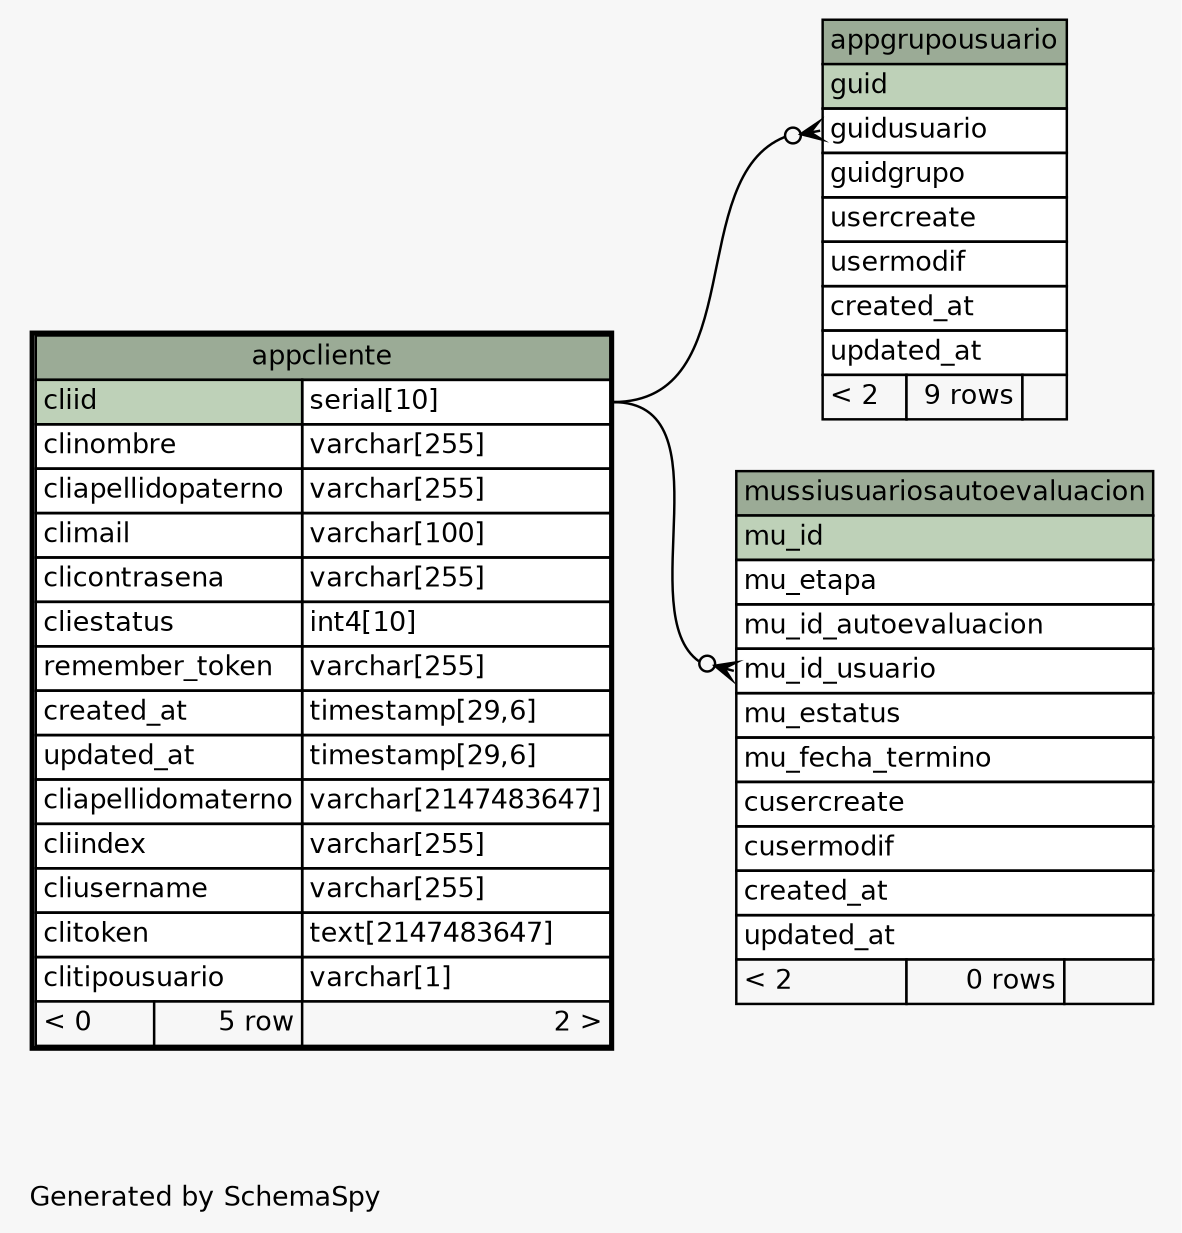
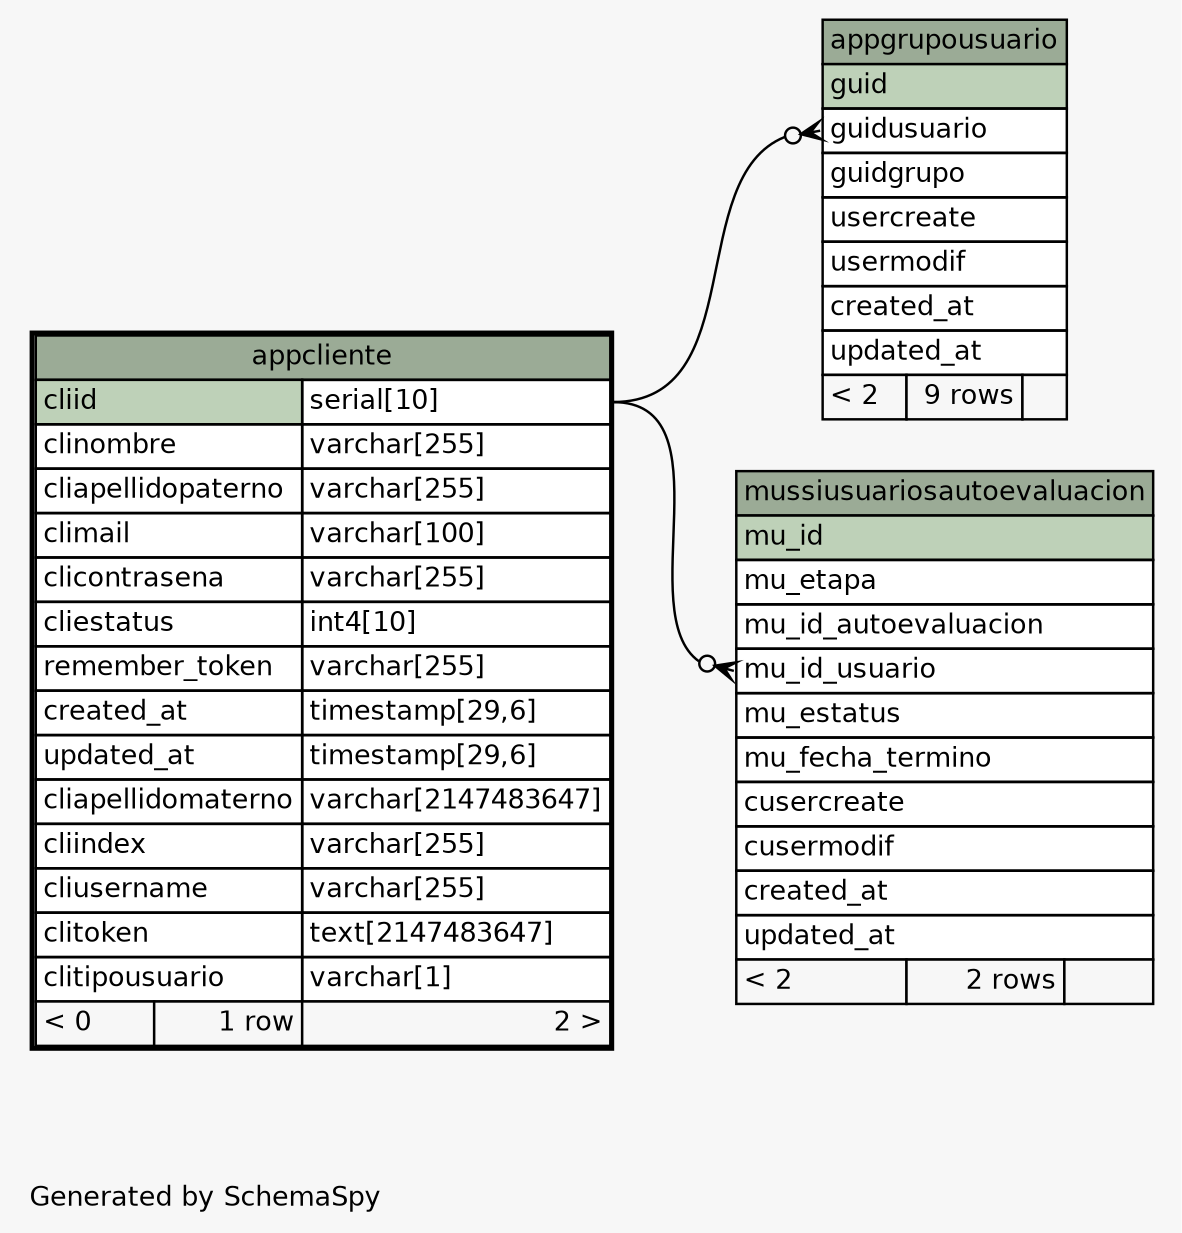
(1011, 980) -> (1011, 980)
(257, 1022) -> (257, 1022)
